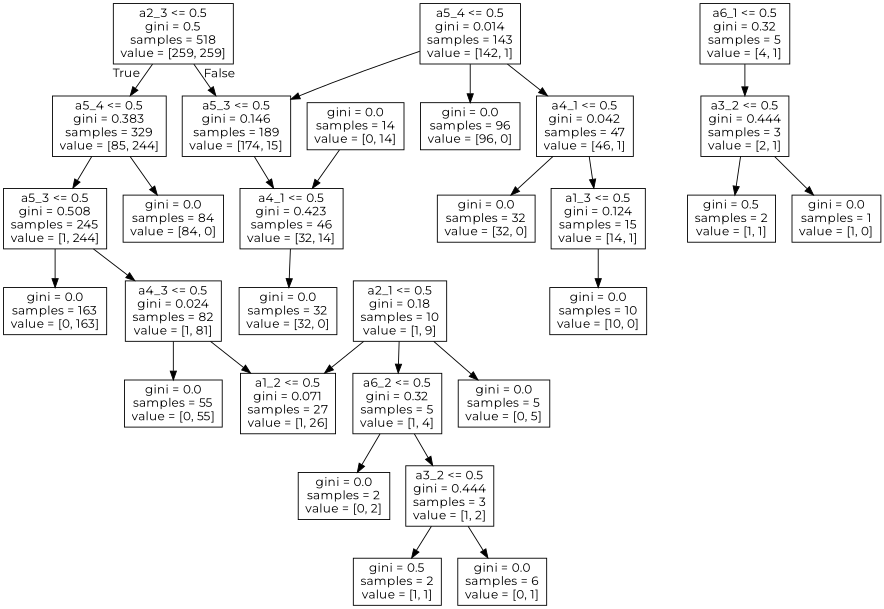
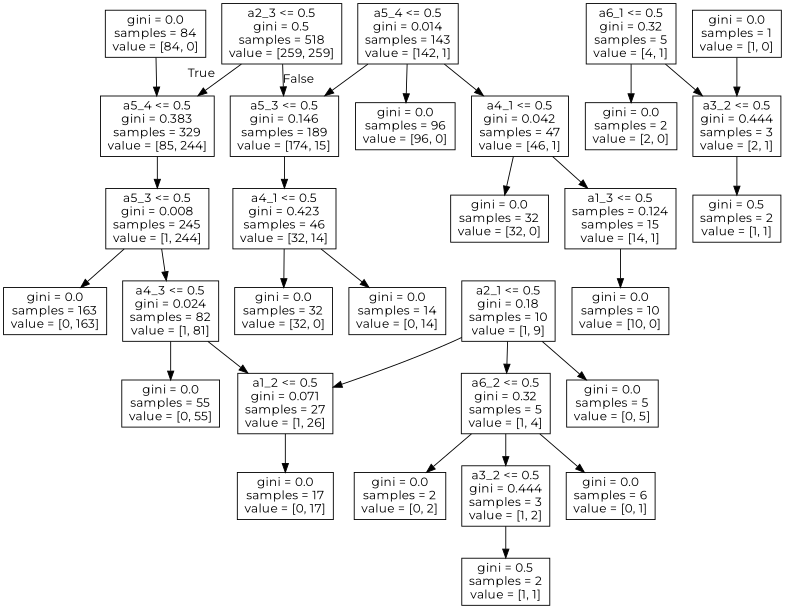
none -> (631, 126)
(328, 165) -> (342, 265)
(141, 172) -> (156, 72)
(791, 173) -> (737, 72)
(55, 219) -> (157, 219)
(598, 219) -> (620, 219)
none -> (285, 496)
(476, 538) -> (559, 450)
